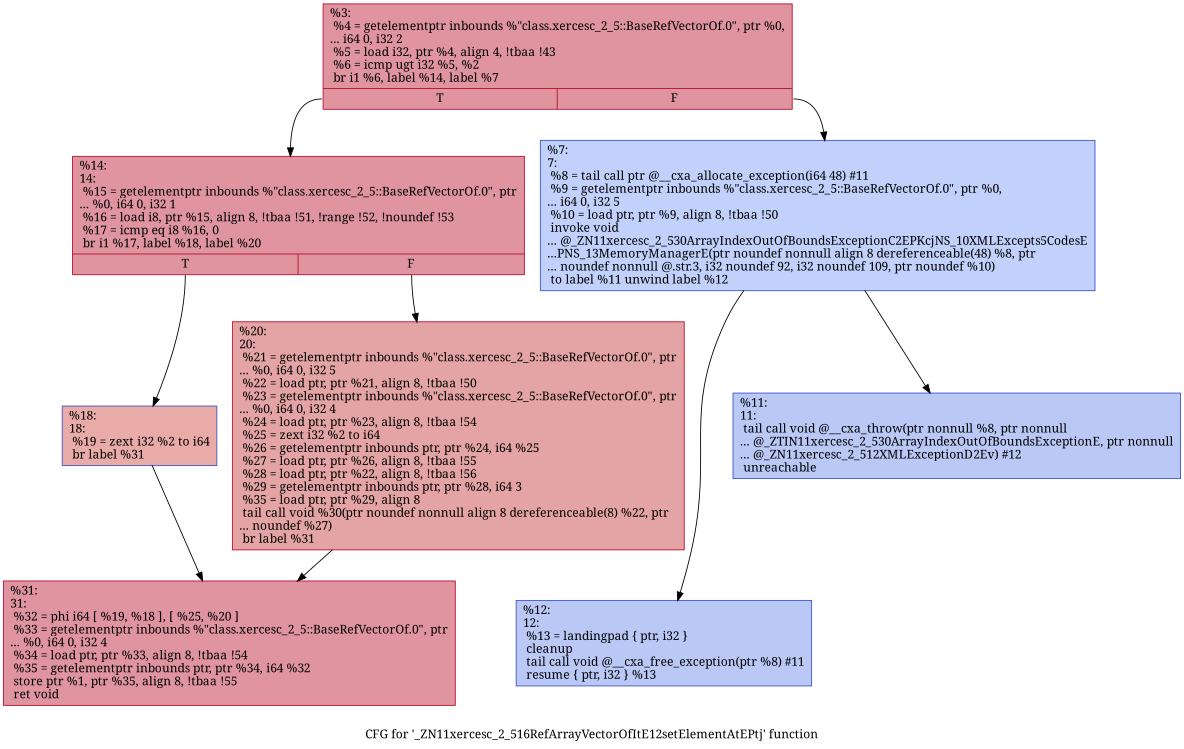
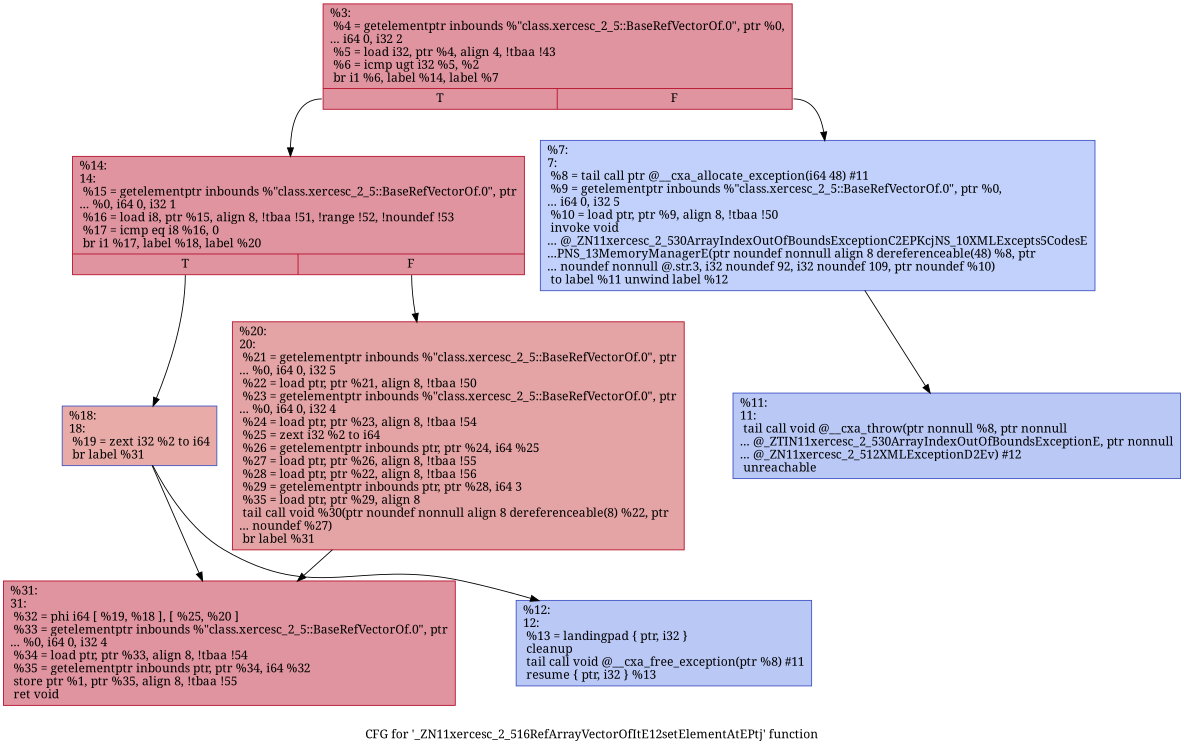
(701, 438) -> (320, 577)
